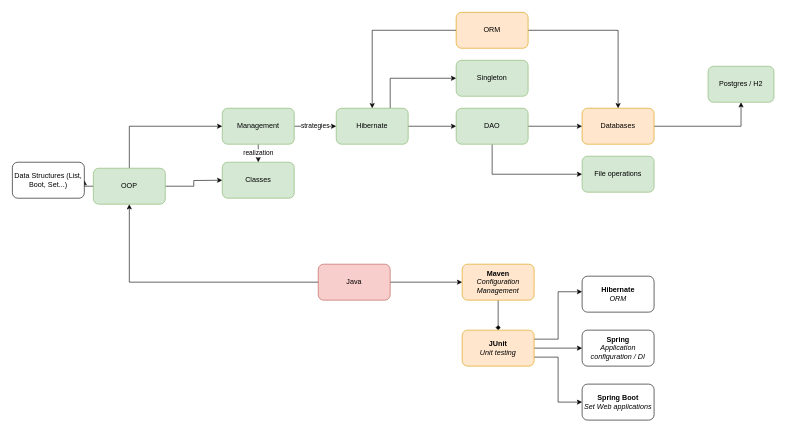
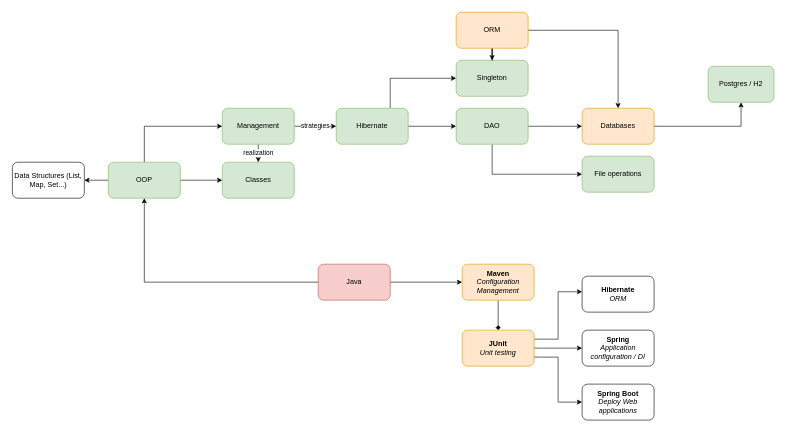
(372, 30) -> (492, 56)
(48, 180) -> (48, 180)
(129, 186) -> (144, 180)
(618, 402) -> (618, 402)
